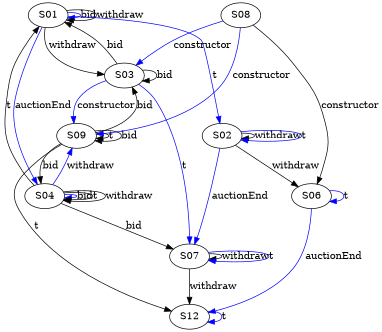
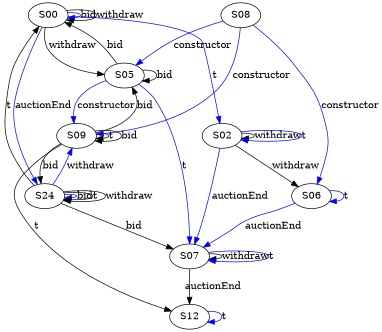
(48, 15) -> (48, 15)
(124, 76) -> (124, 76)
(313, 91) -> (313, 91)
(45, 196) -> (45, 196)
(284, 278) -> (250, 219)
(213, 287) -> (213, 287)
